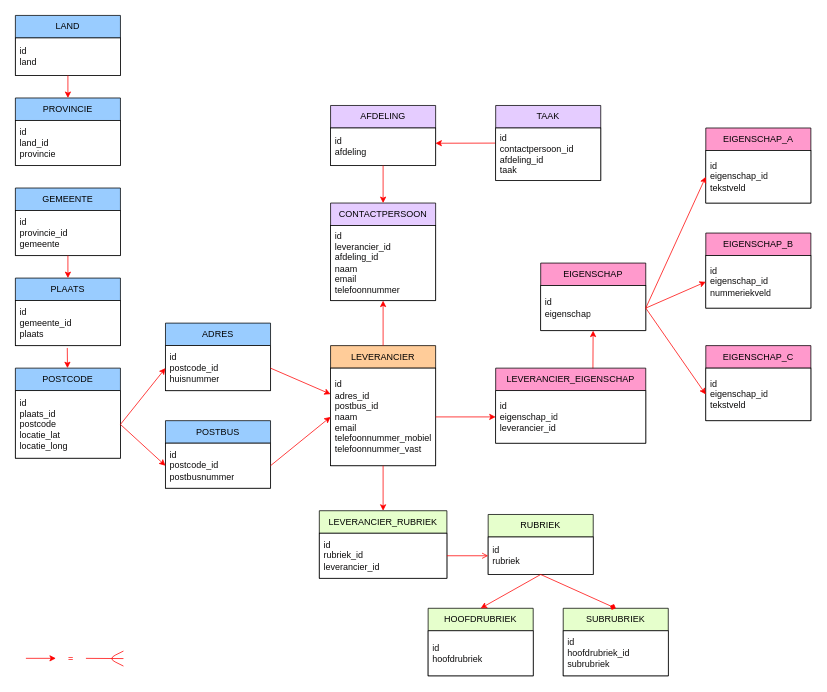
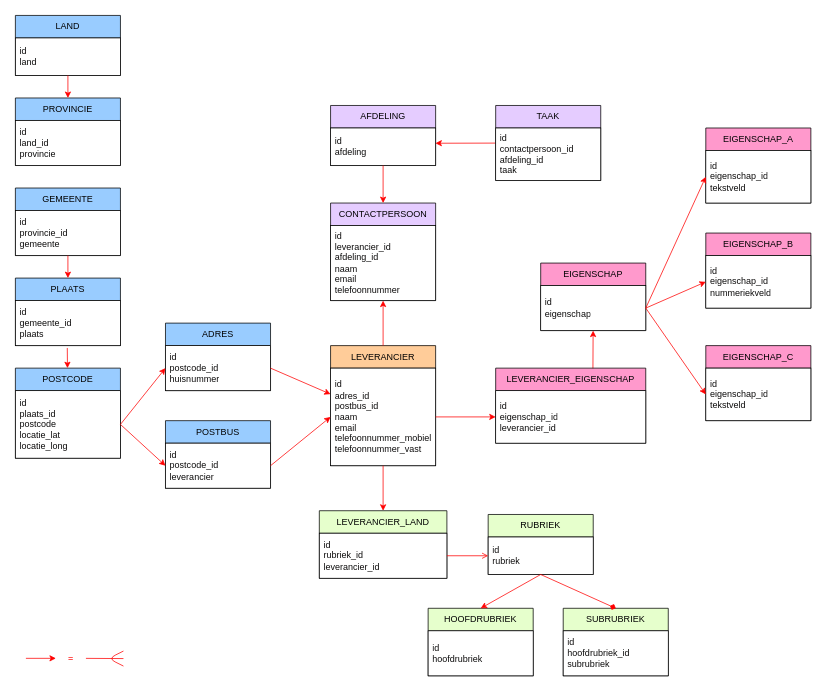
(203, 465) -> (196, 465)
(383, 522) -> (383, 522)
